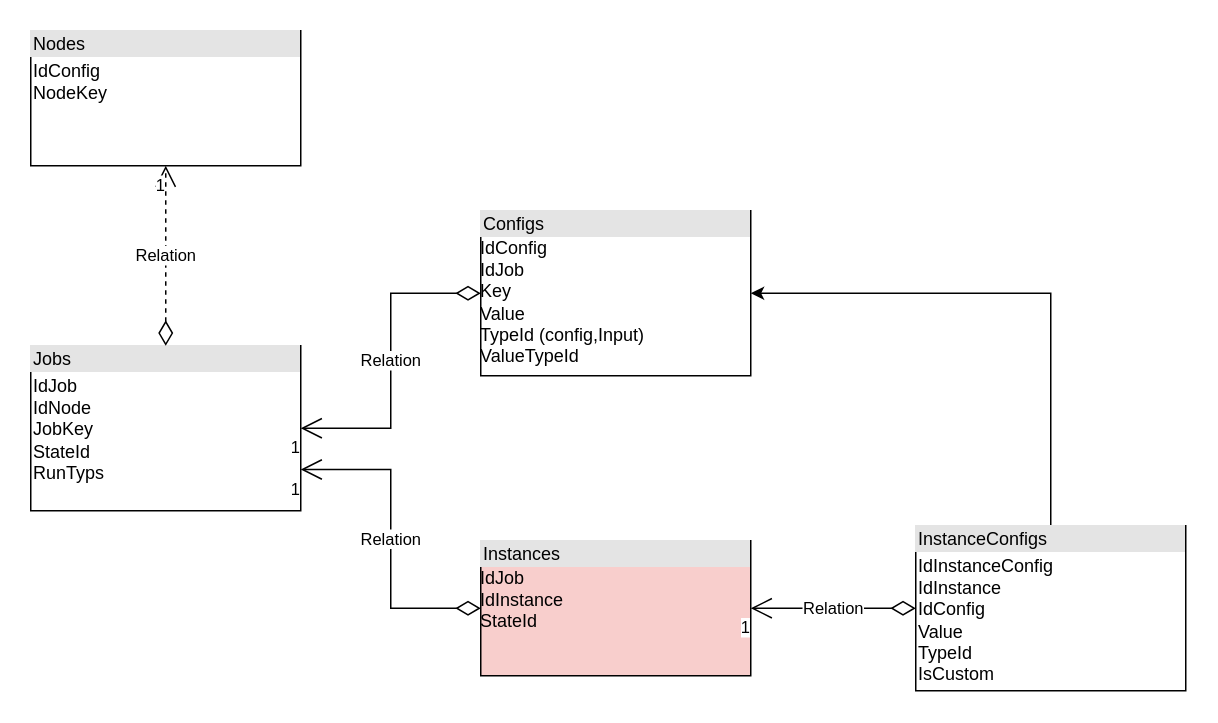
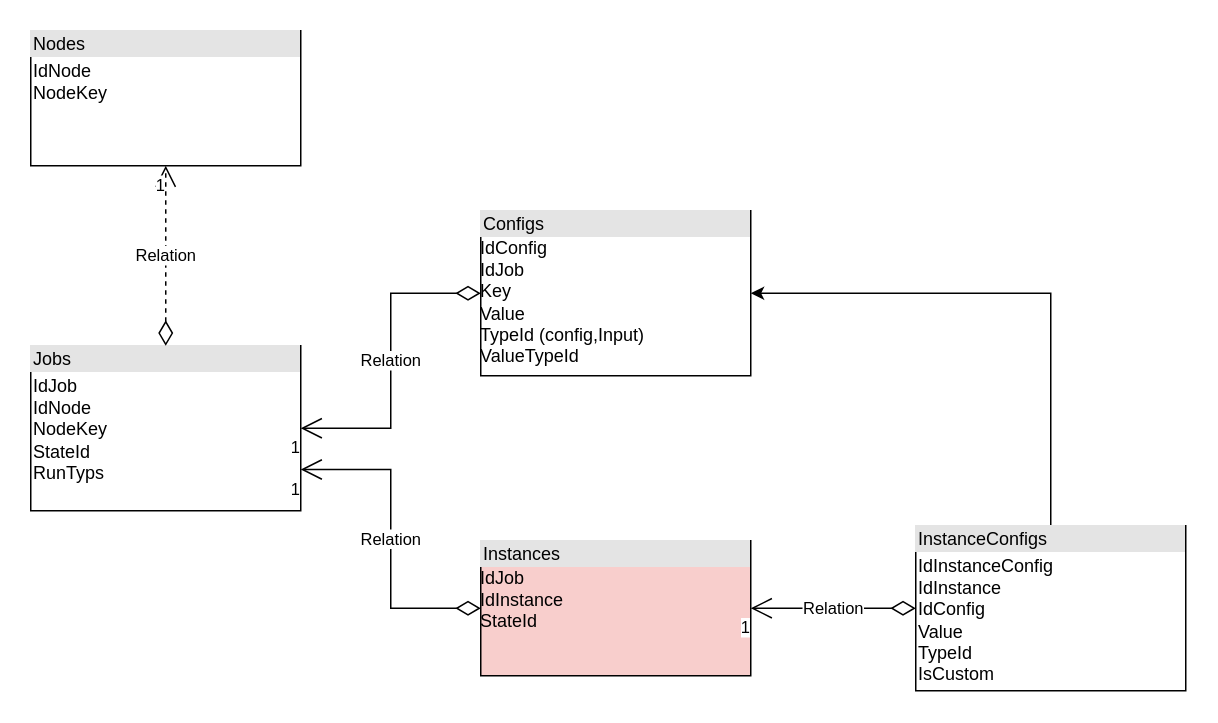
(69, 63) -> (66, 63)
(66, 411) -> (66, 411)
